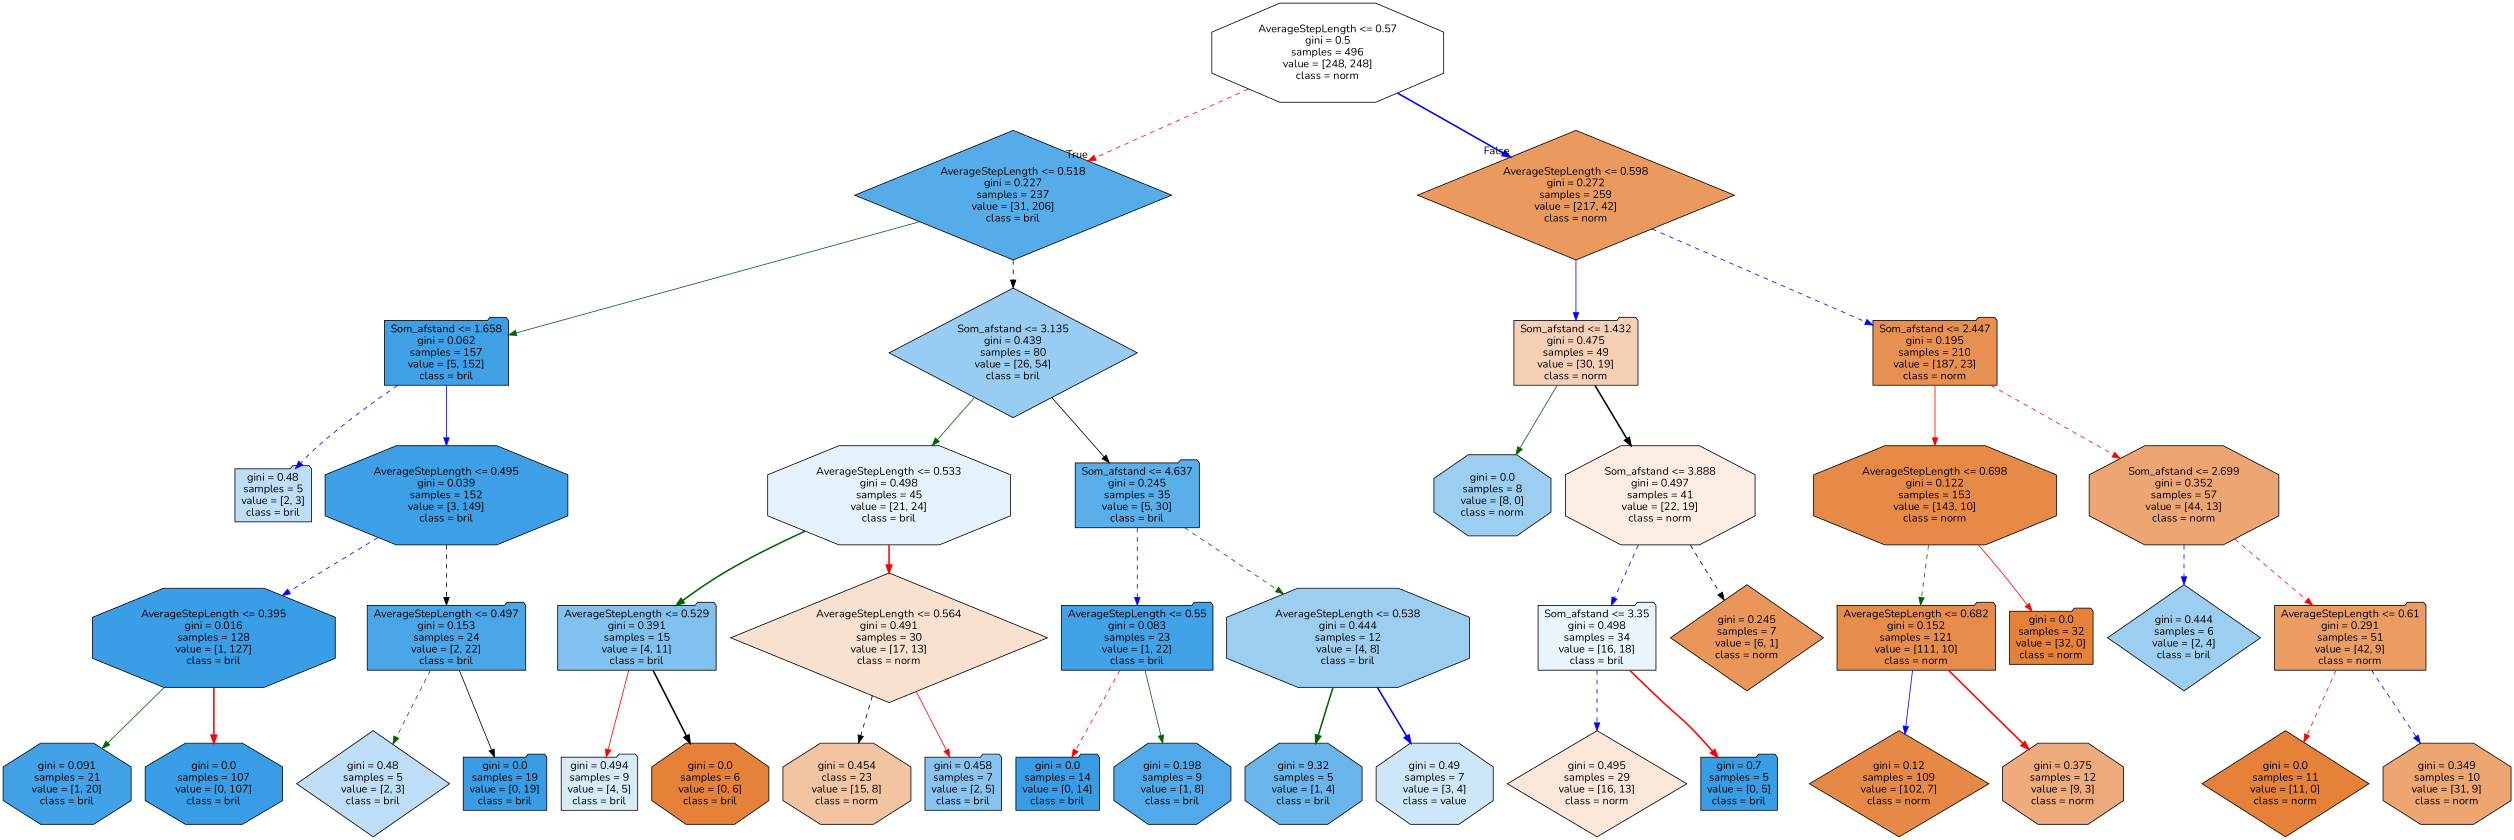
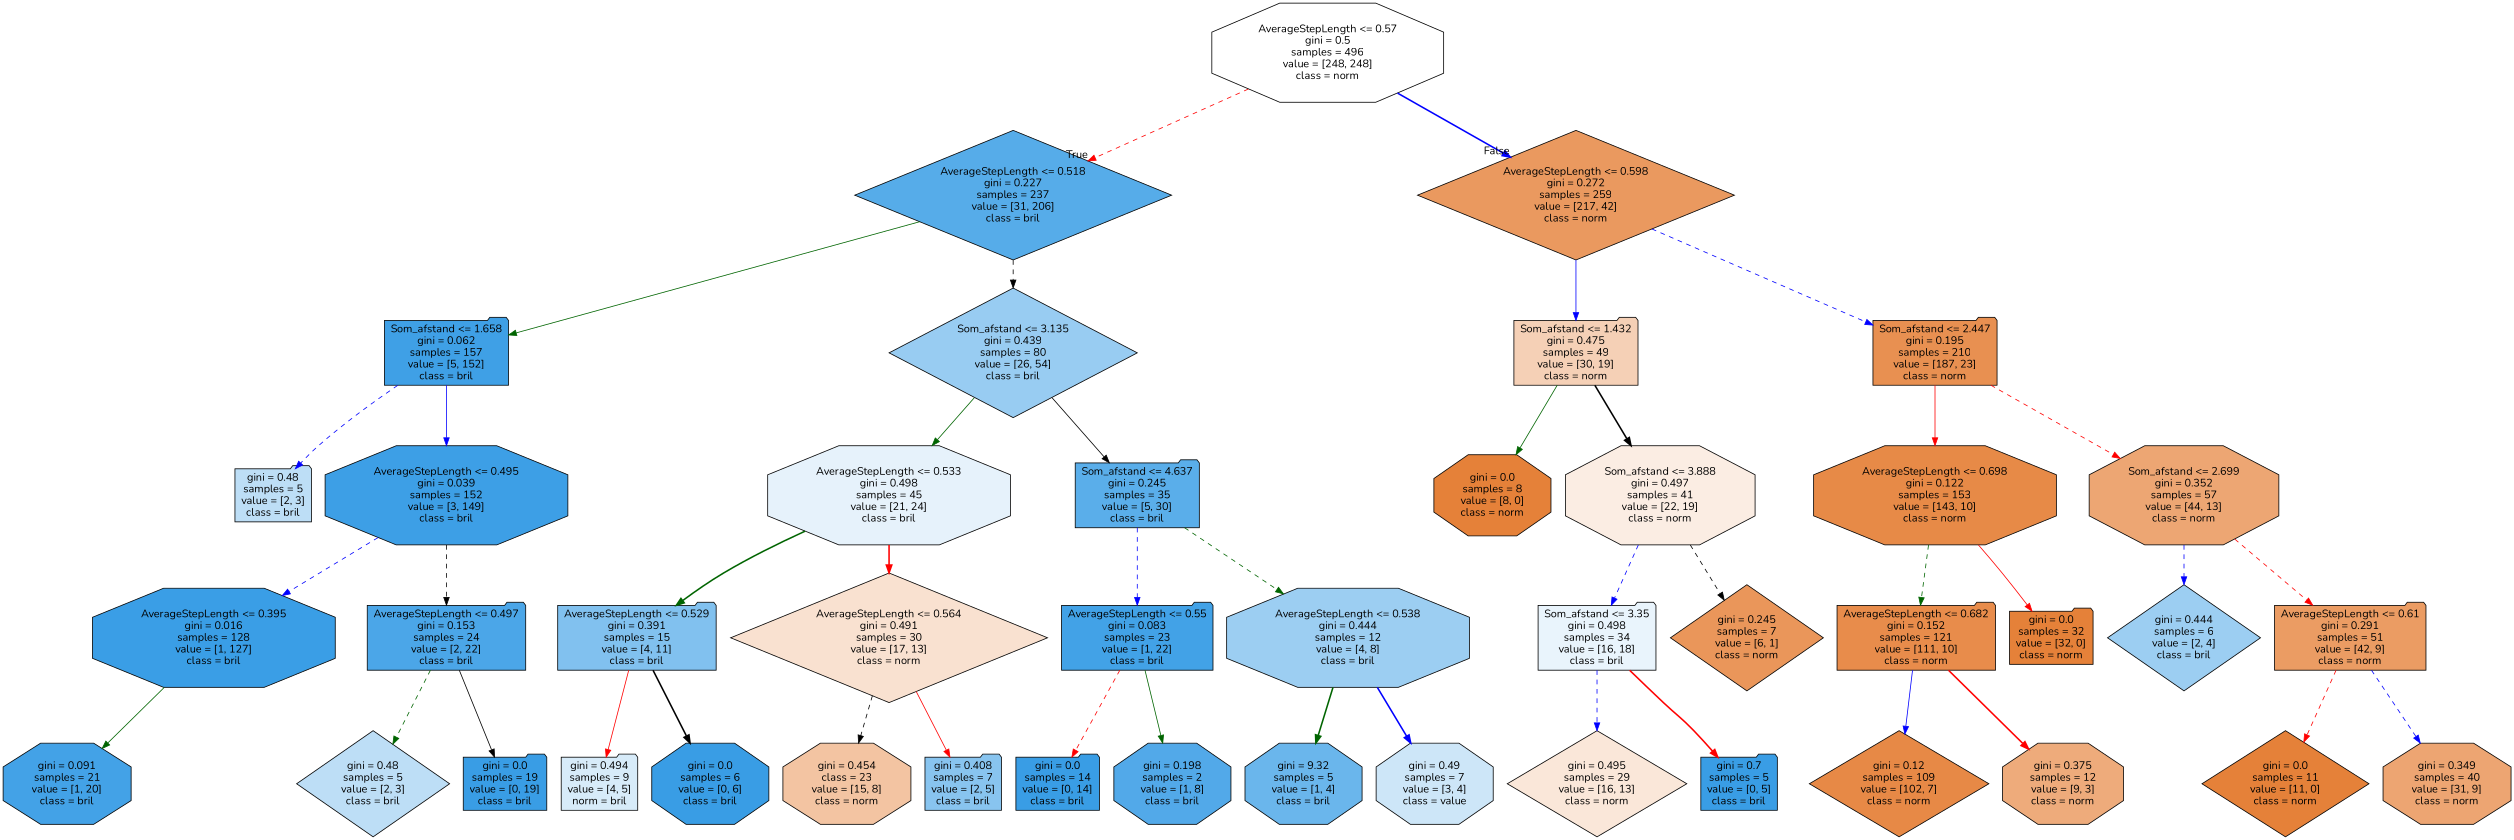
(1492, 495) -> (1492, 495)
(214, 784) -> none
(599, 784) -> (599, 784)
(710, 784) -> (710, 784)
(963, 784) -> (963, 784)
(1172, 784) -> (1172, 784)
(2447, 784) -> (2447, 784)
